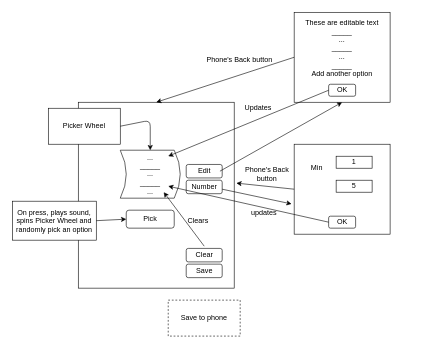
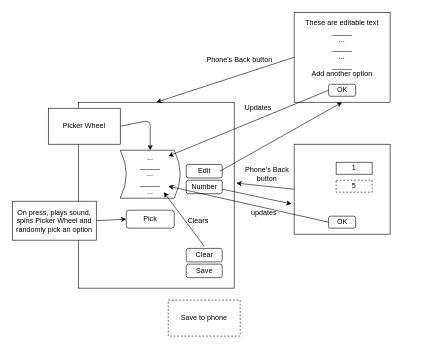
(354, 162) -> (354, 168)
(317, 168) -> none
(354, 186) -> (354, 186)
